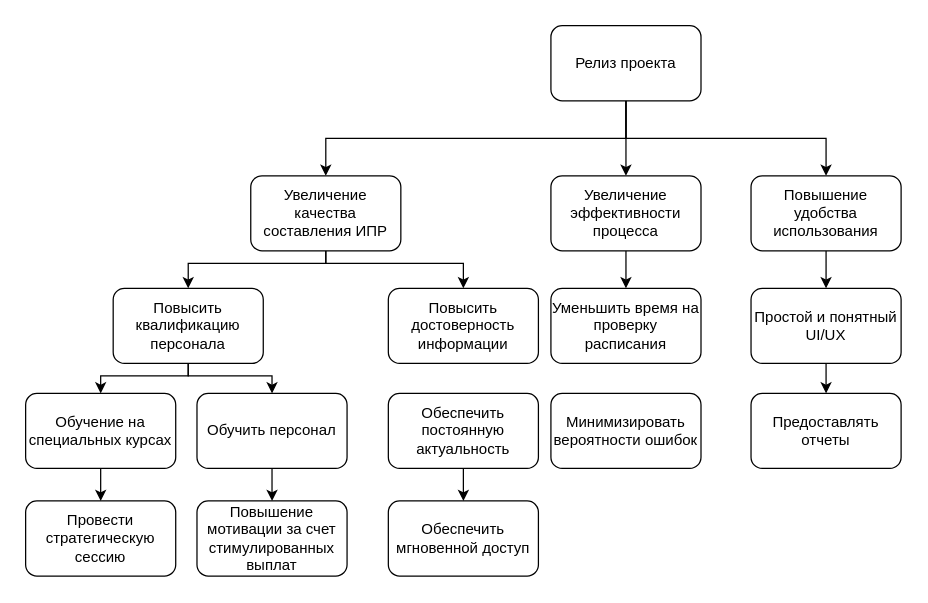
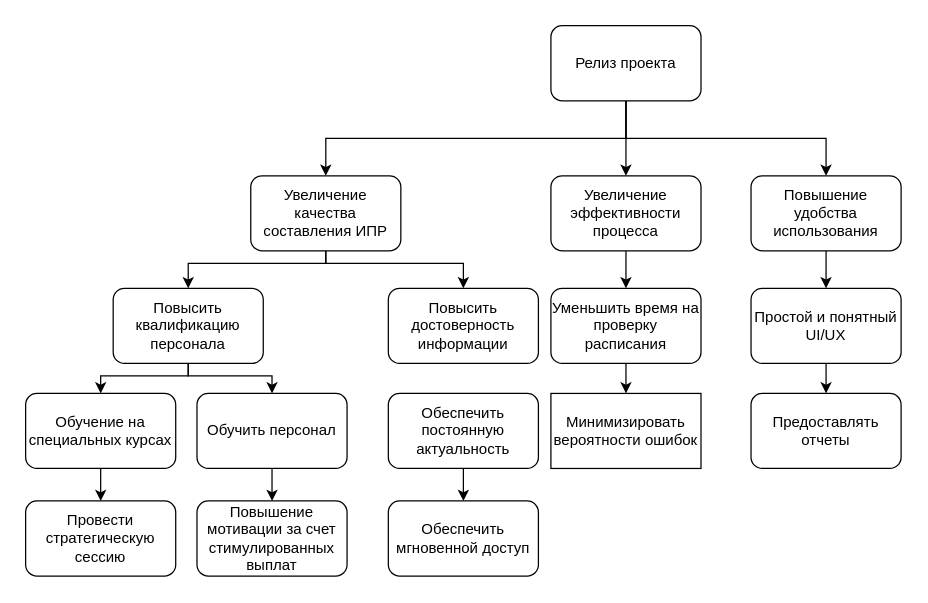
none -> (626, 382)
(626, 431) -> (626, 431)
